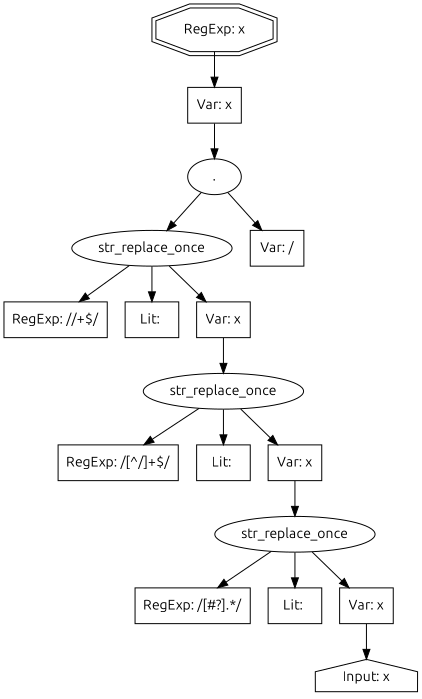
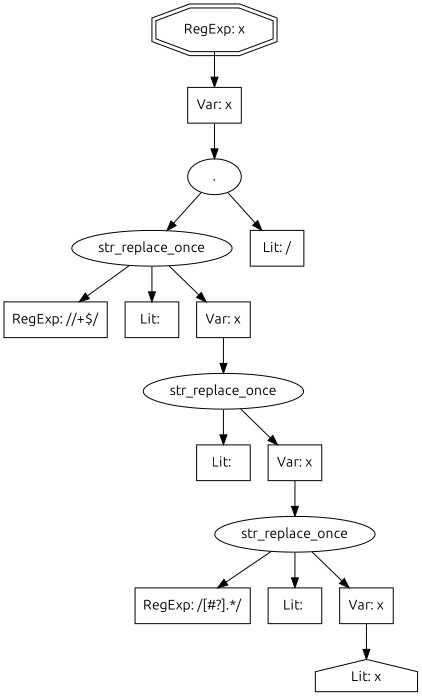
(277, 248) -> (277, 248)
(118, 463) -> none
(366, 677) -> (366, 677)
